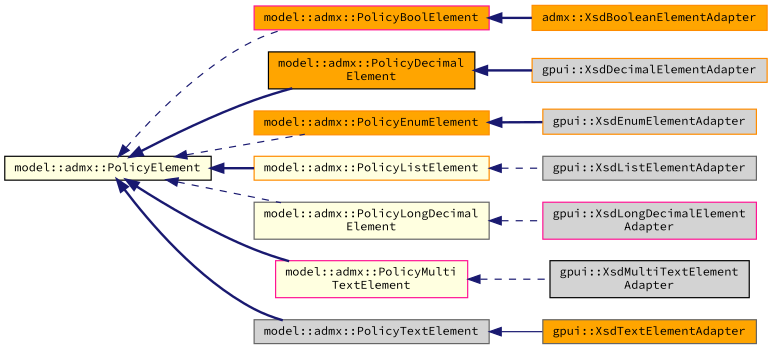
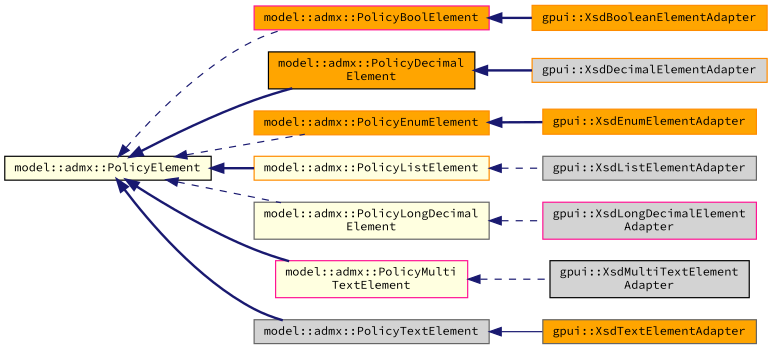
(650, 18) -> (650, 18)
(650, 122) -> (650, 122)
